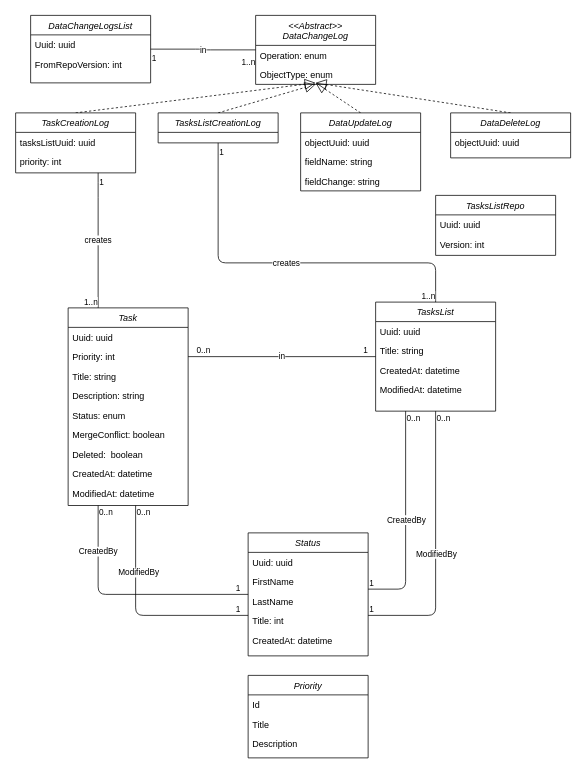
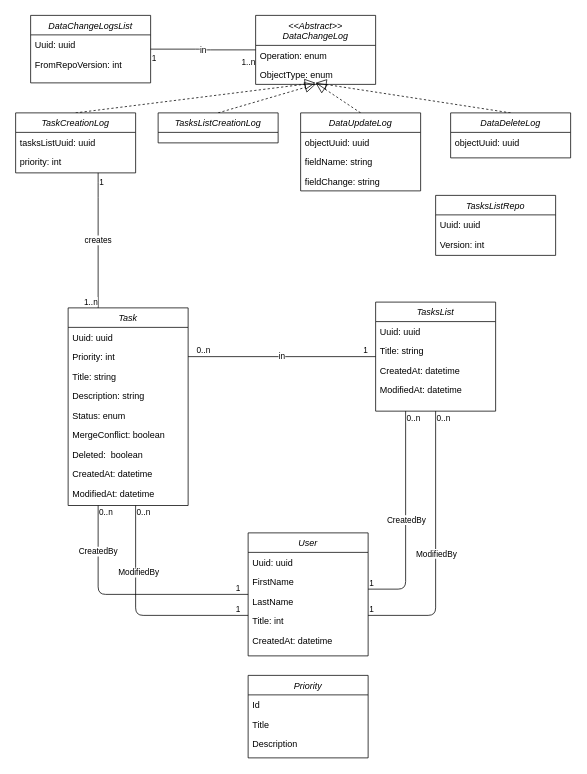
(287, 263) -> none
(308, 543) -> (308, 543)
